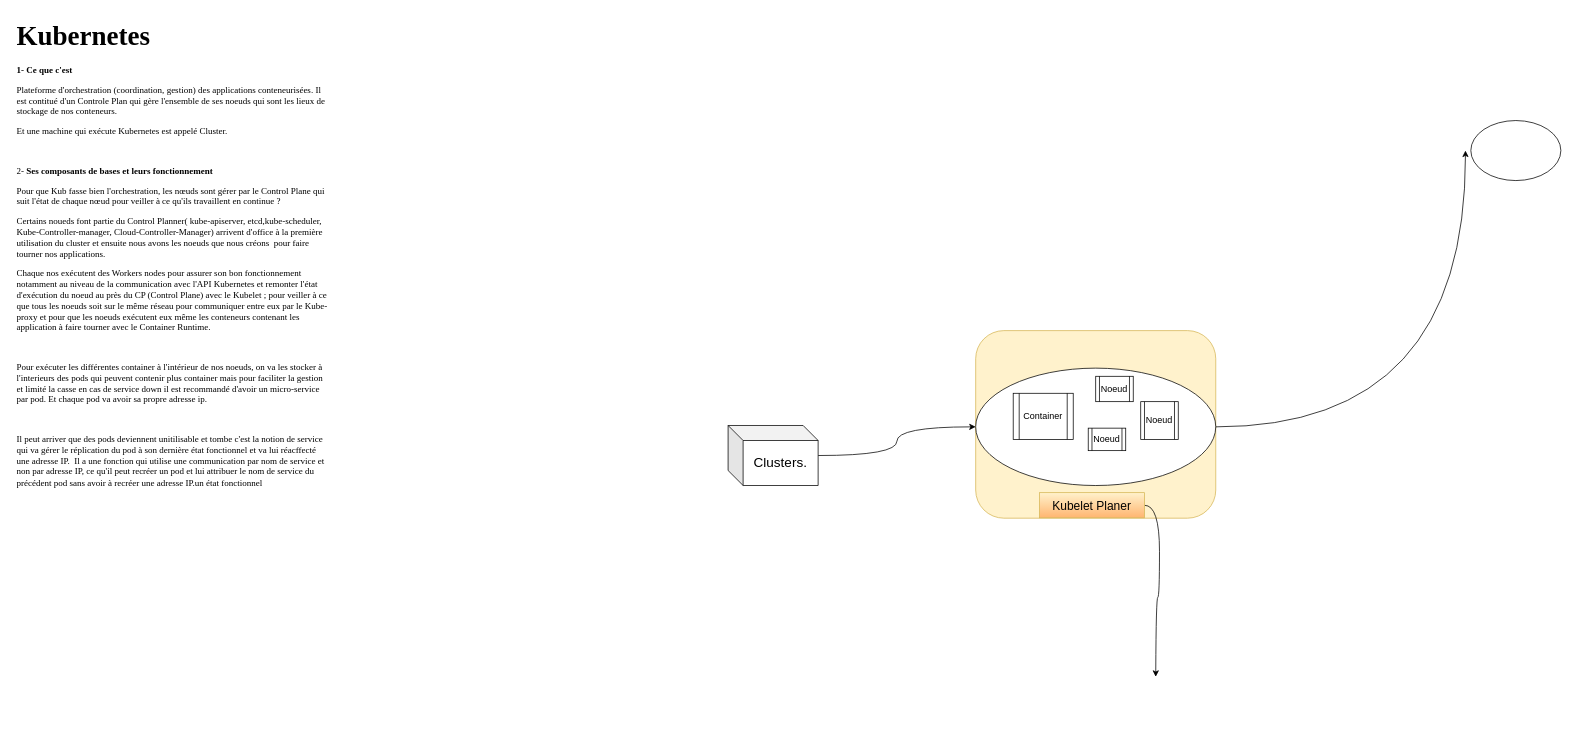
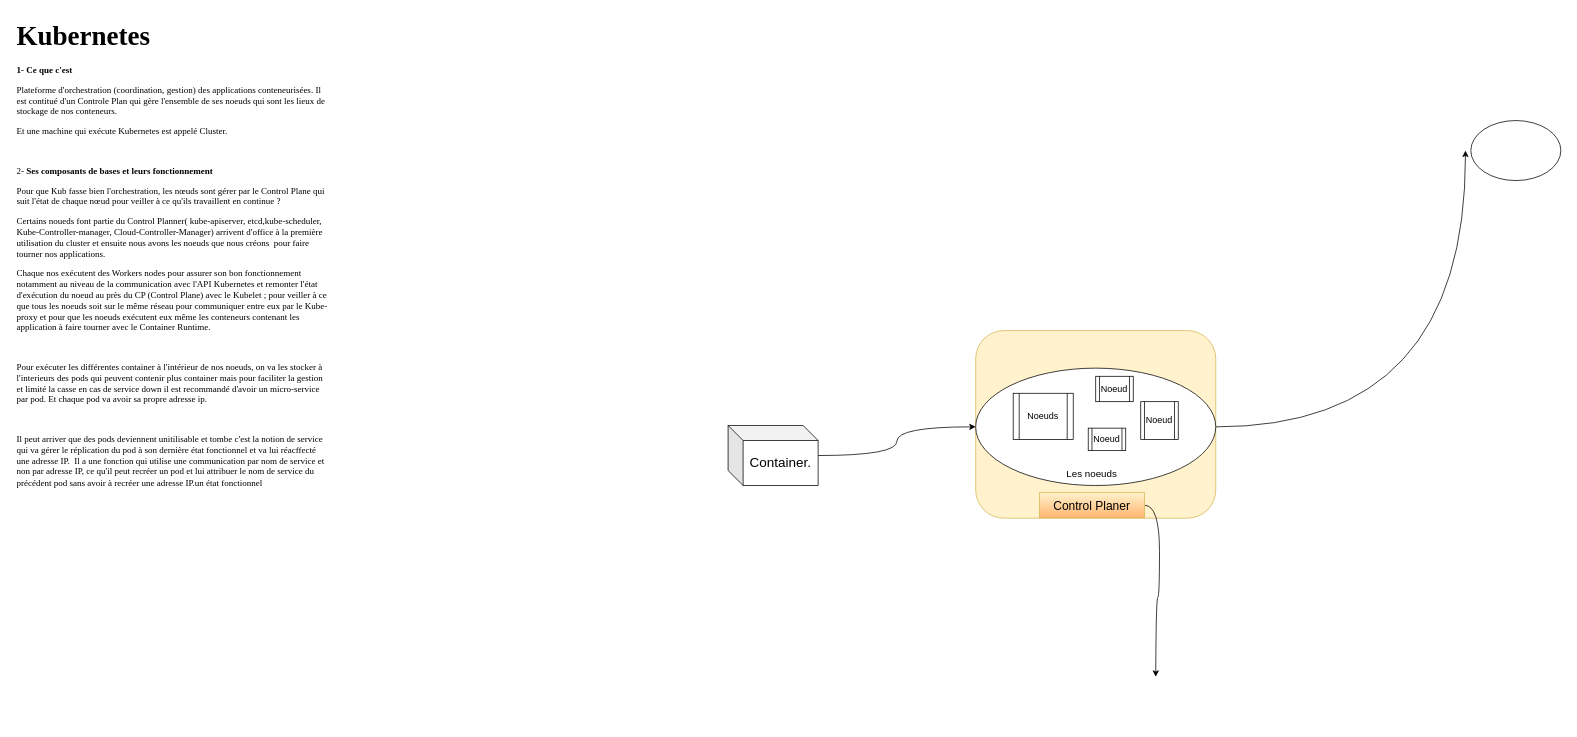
(1043, 416) -> (1043, 416)
(780, 462) -> (780, 462)
none -> (1092, 473)
(1092, 505) -> (1092, 505)
